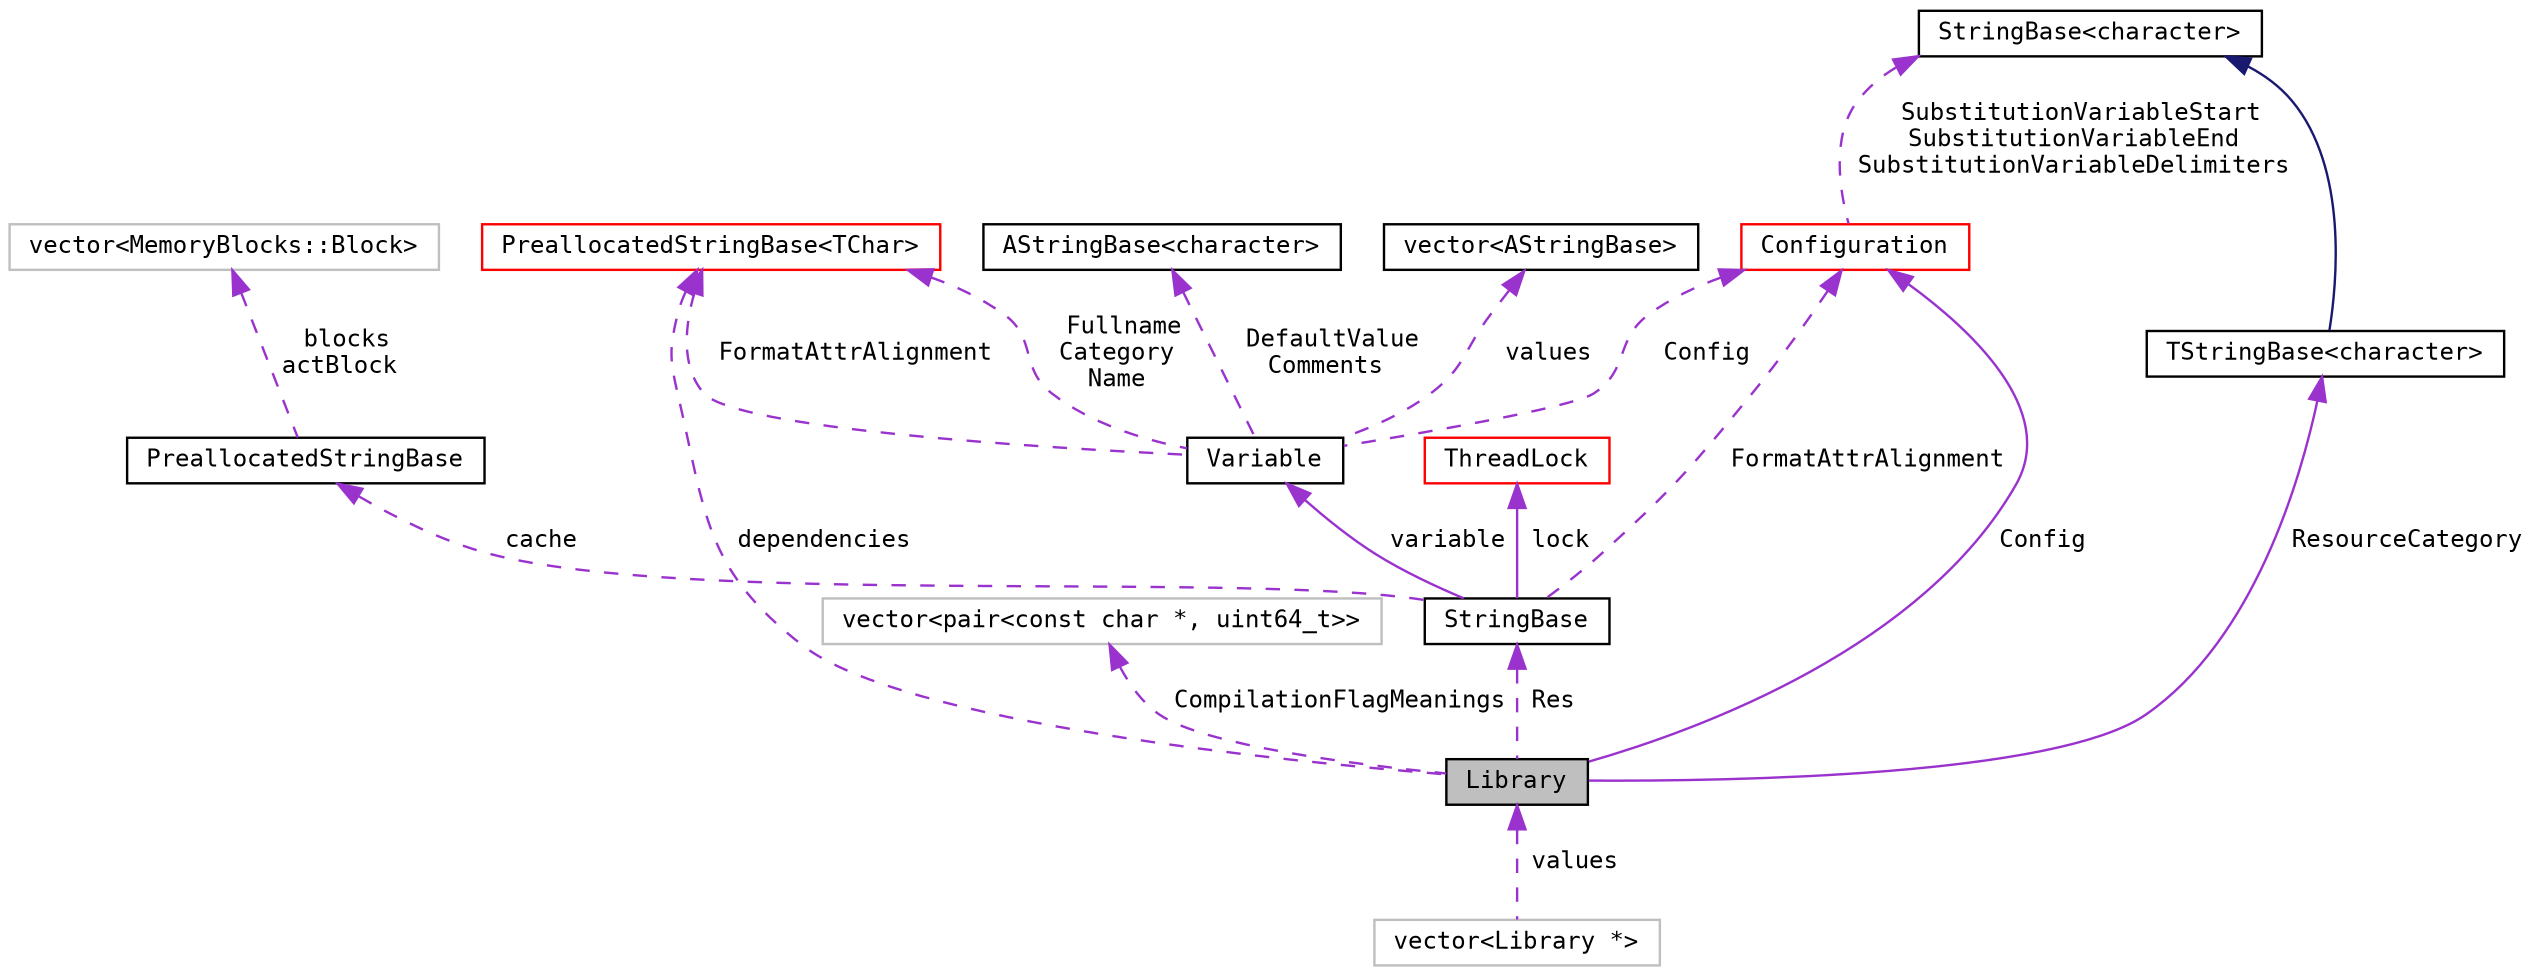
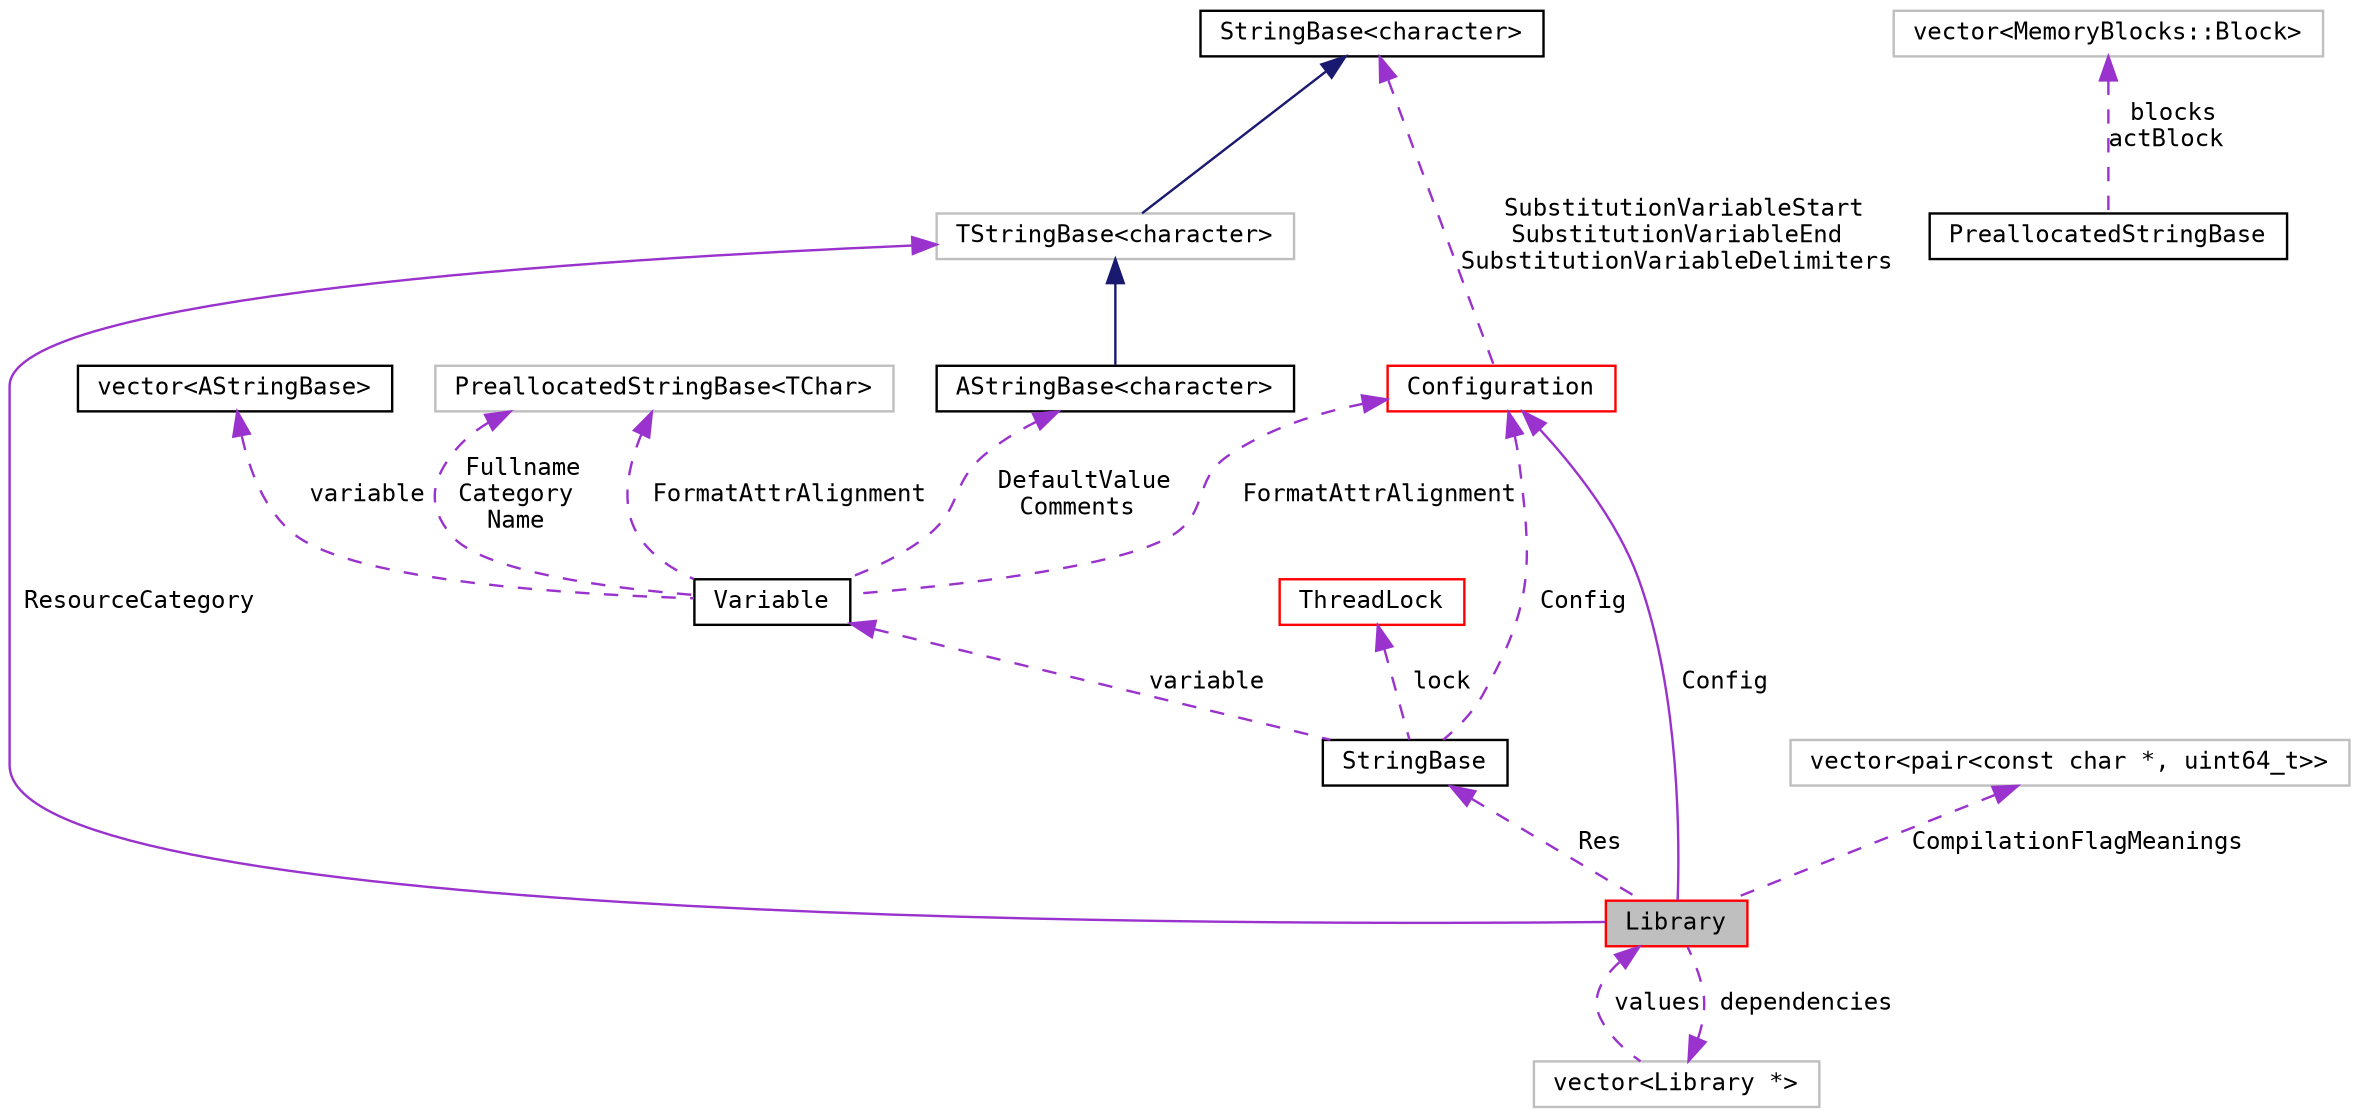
(711, 247) -> (664, 389)
none -> (1115, 324)
(1542, 354) -> (361, 495)
(1701, 354) -> (1373, 495)
(2325, 354) -> (1115, 236)
(1861, 461) -> (1577, 602)
(1517, 553) -> (1397, 694)
(1380, 557) -> (1102, 685)
(885, 585) -> none
(925, 697) -> (1703, 992)
(1517, 782) -> (1677, 923)
